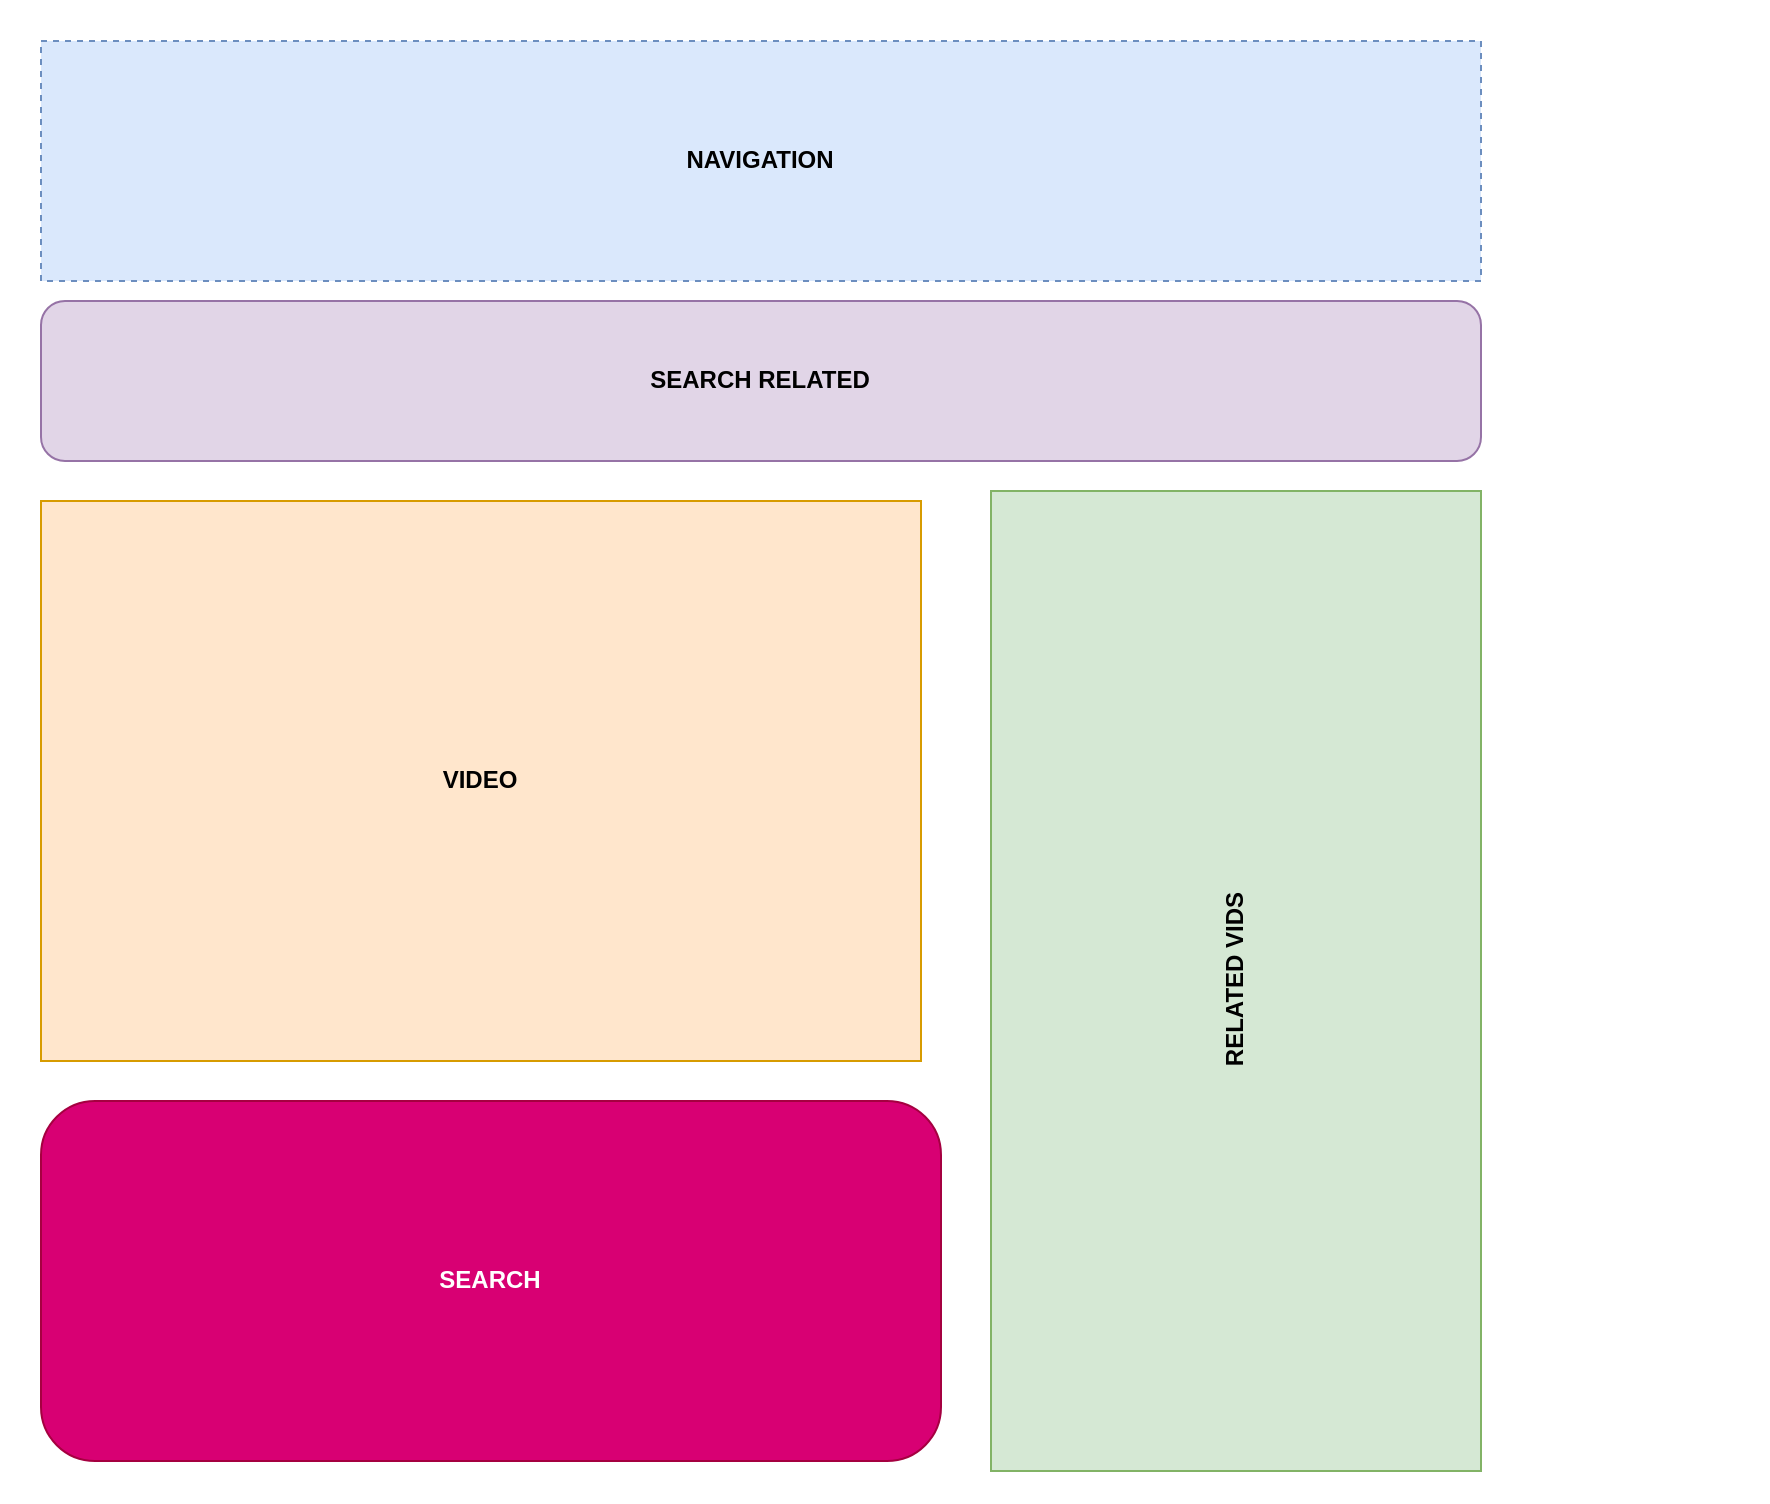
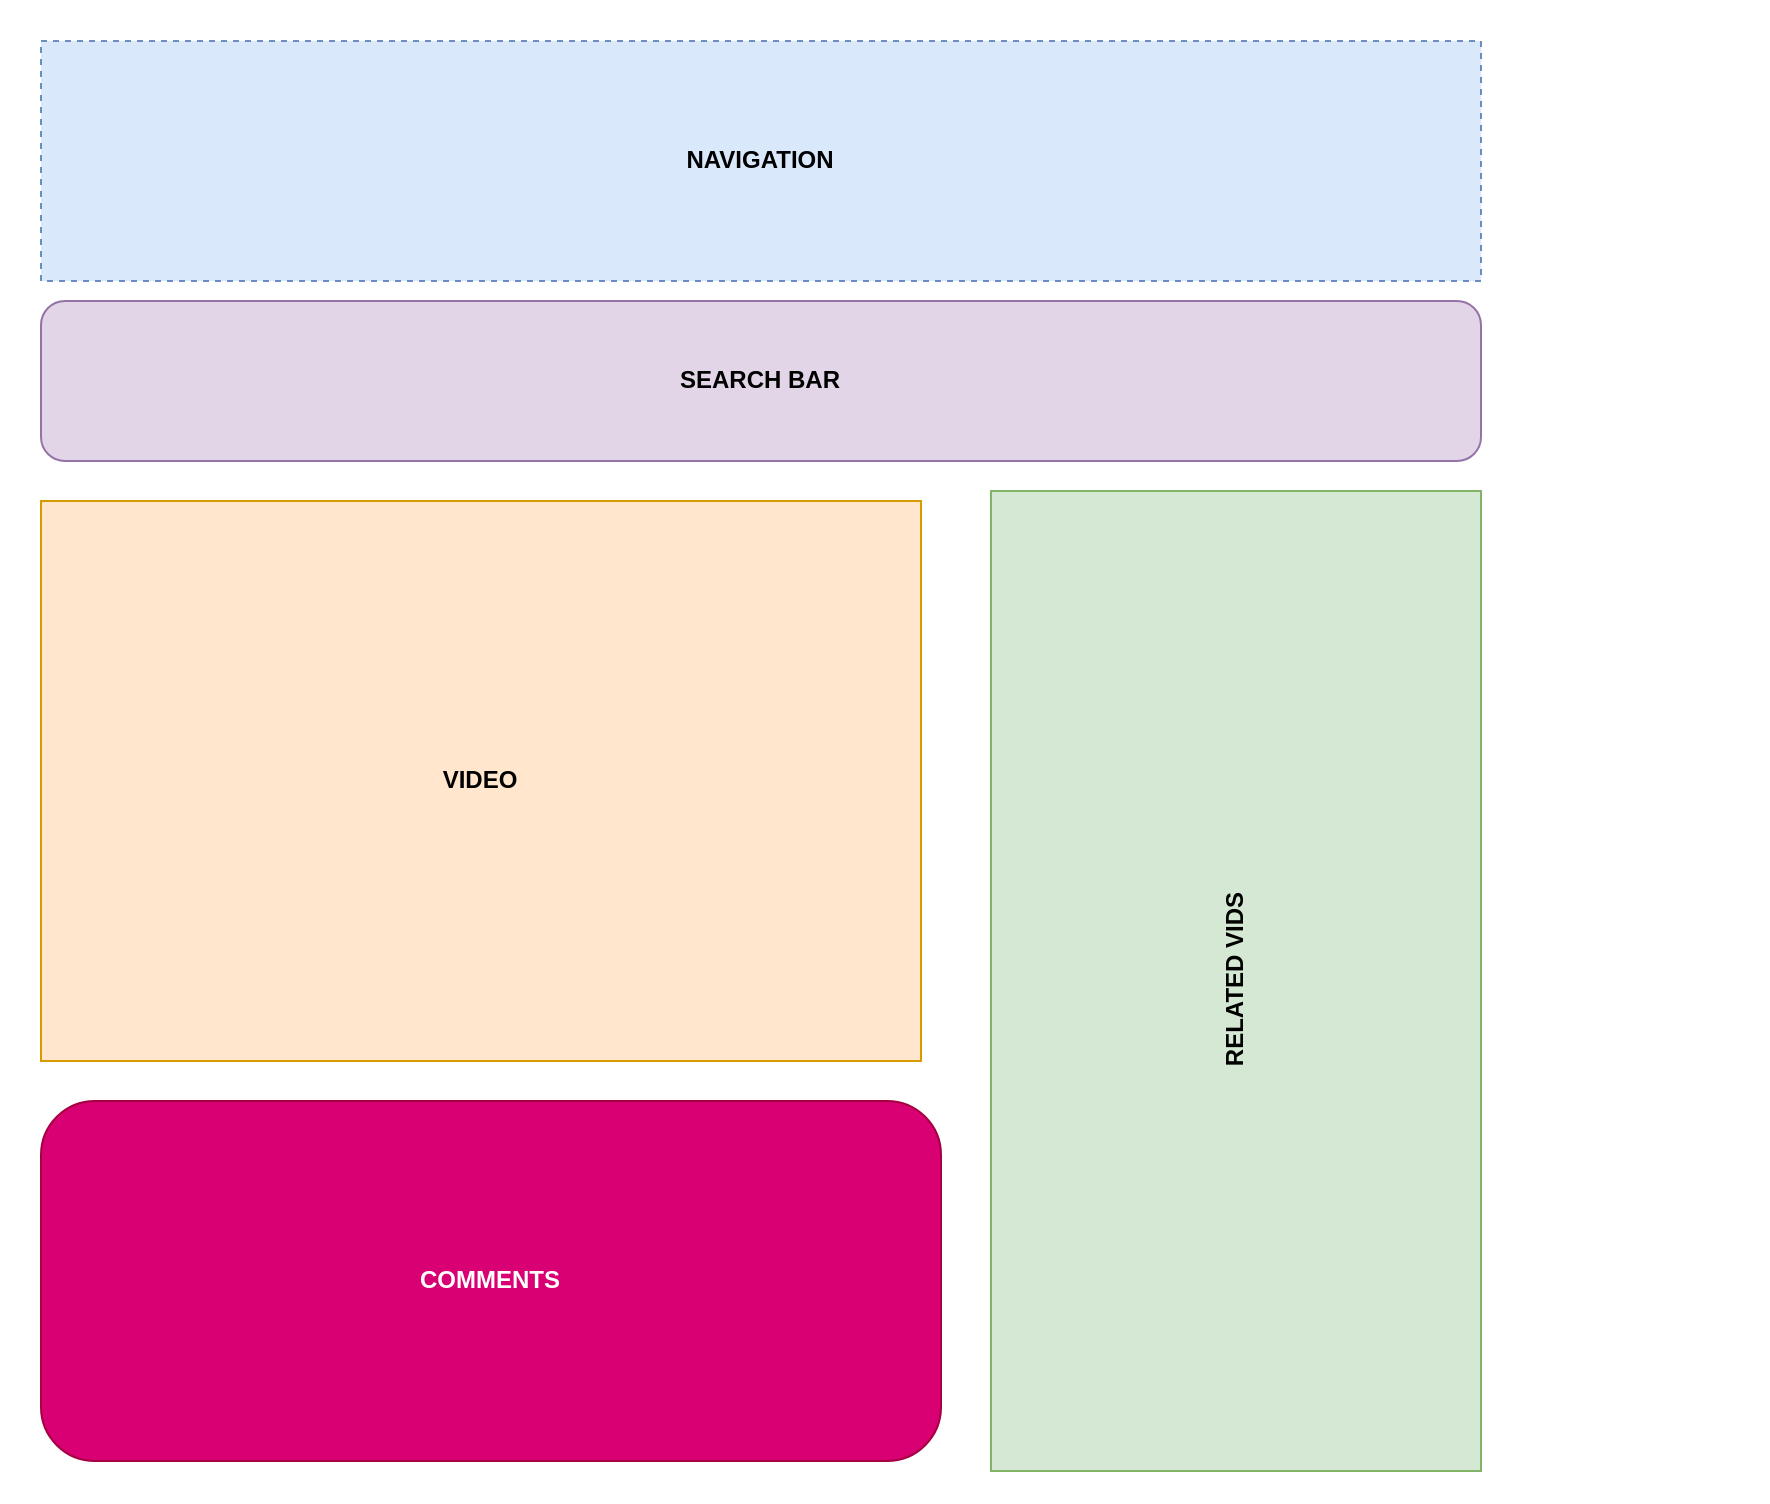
(761, 381) -> (761, 381)
(491, 1281) -> (491, 1281)
